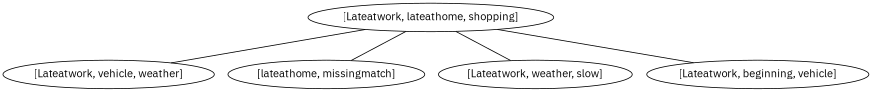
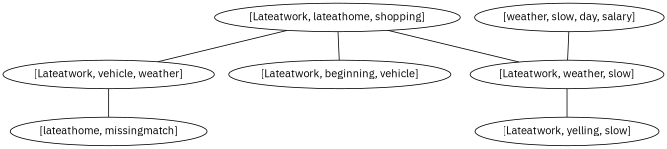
none -> (569, 17)
(379, 46) -> (109, 103)
none -> (567, 131)
